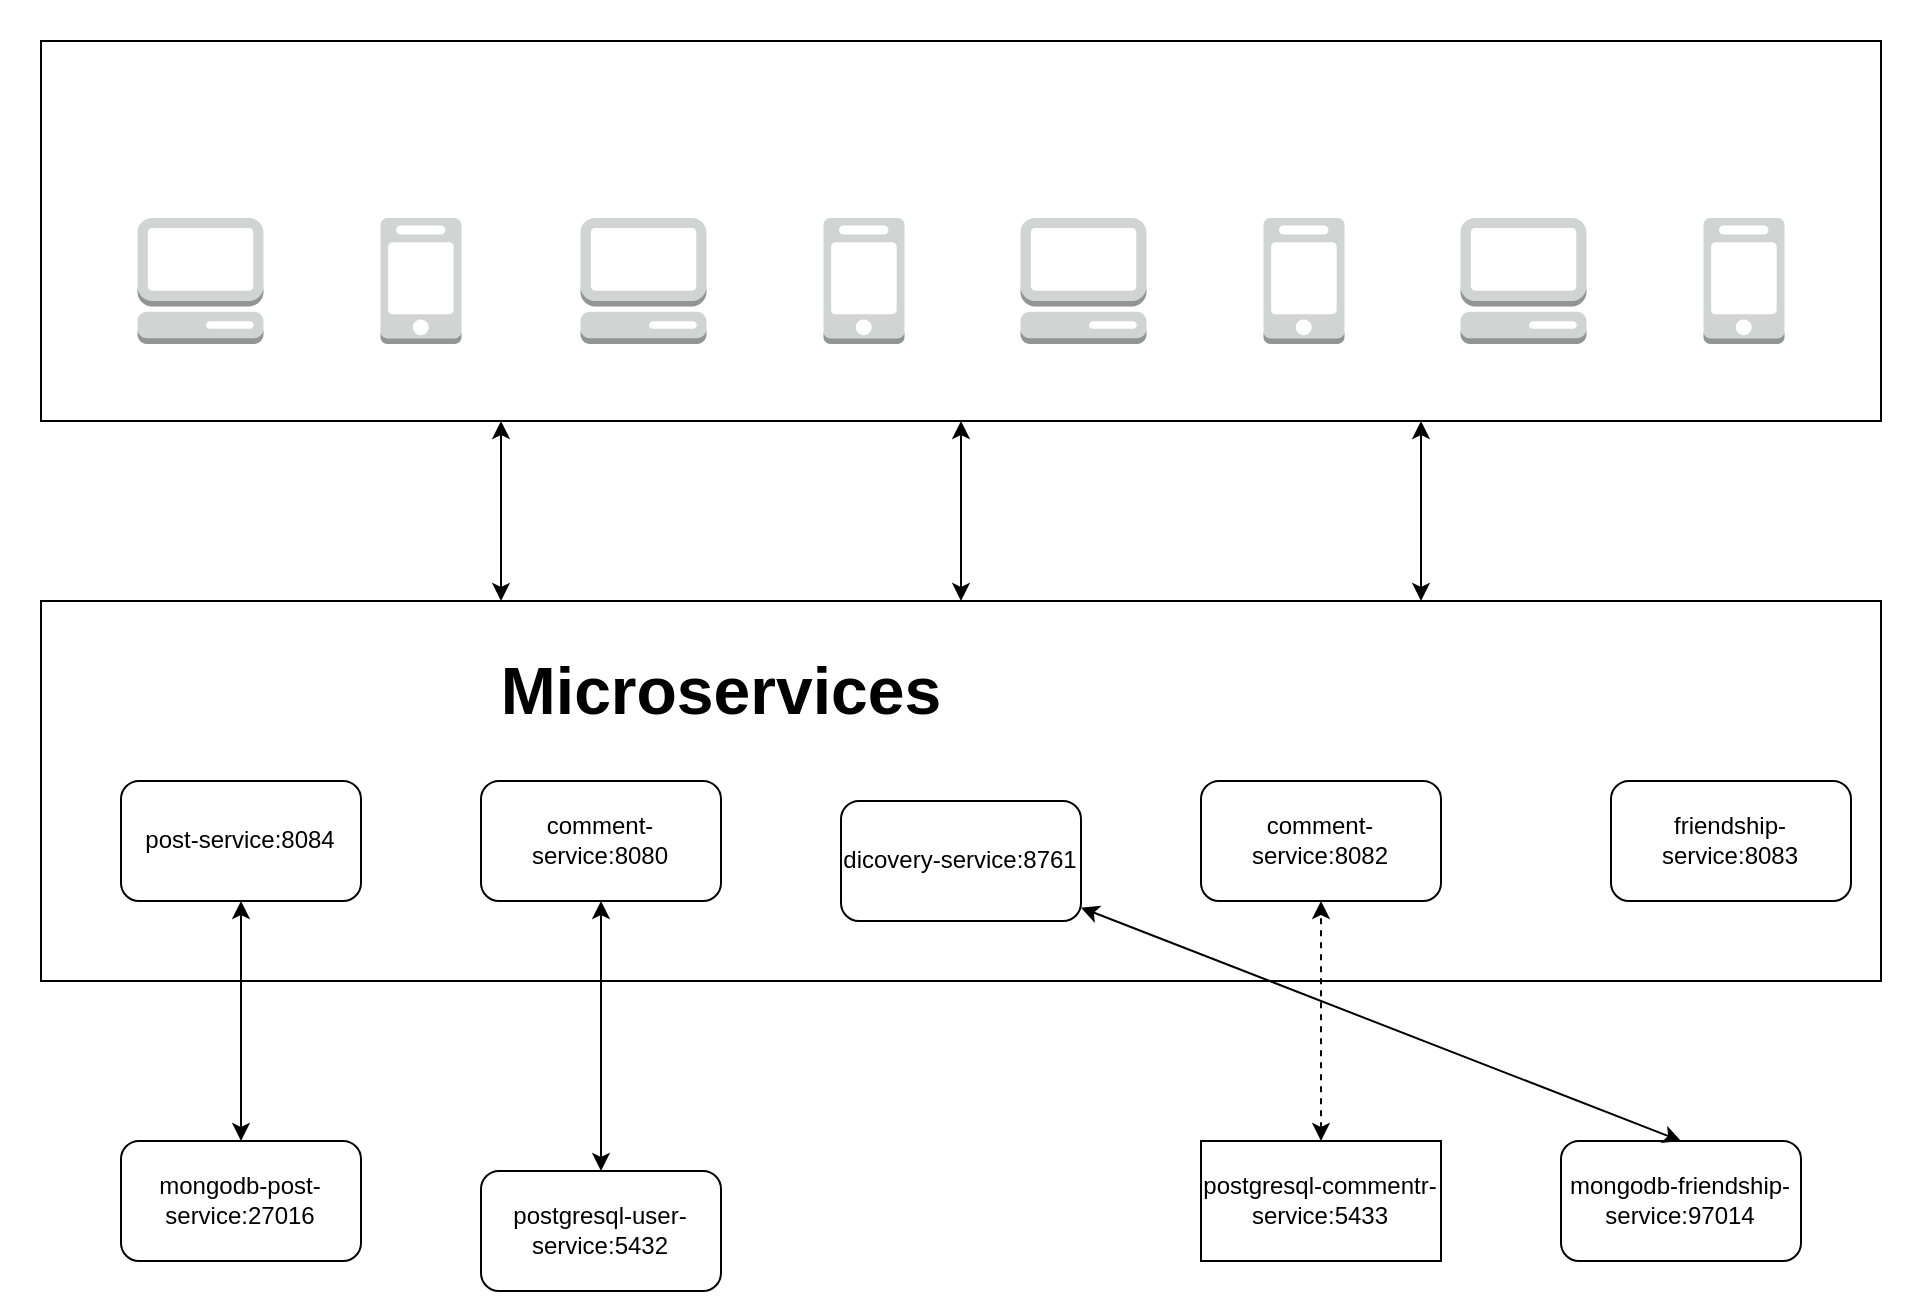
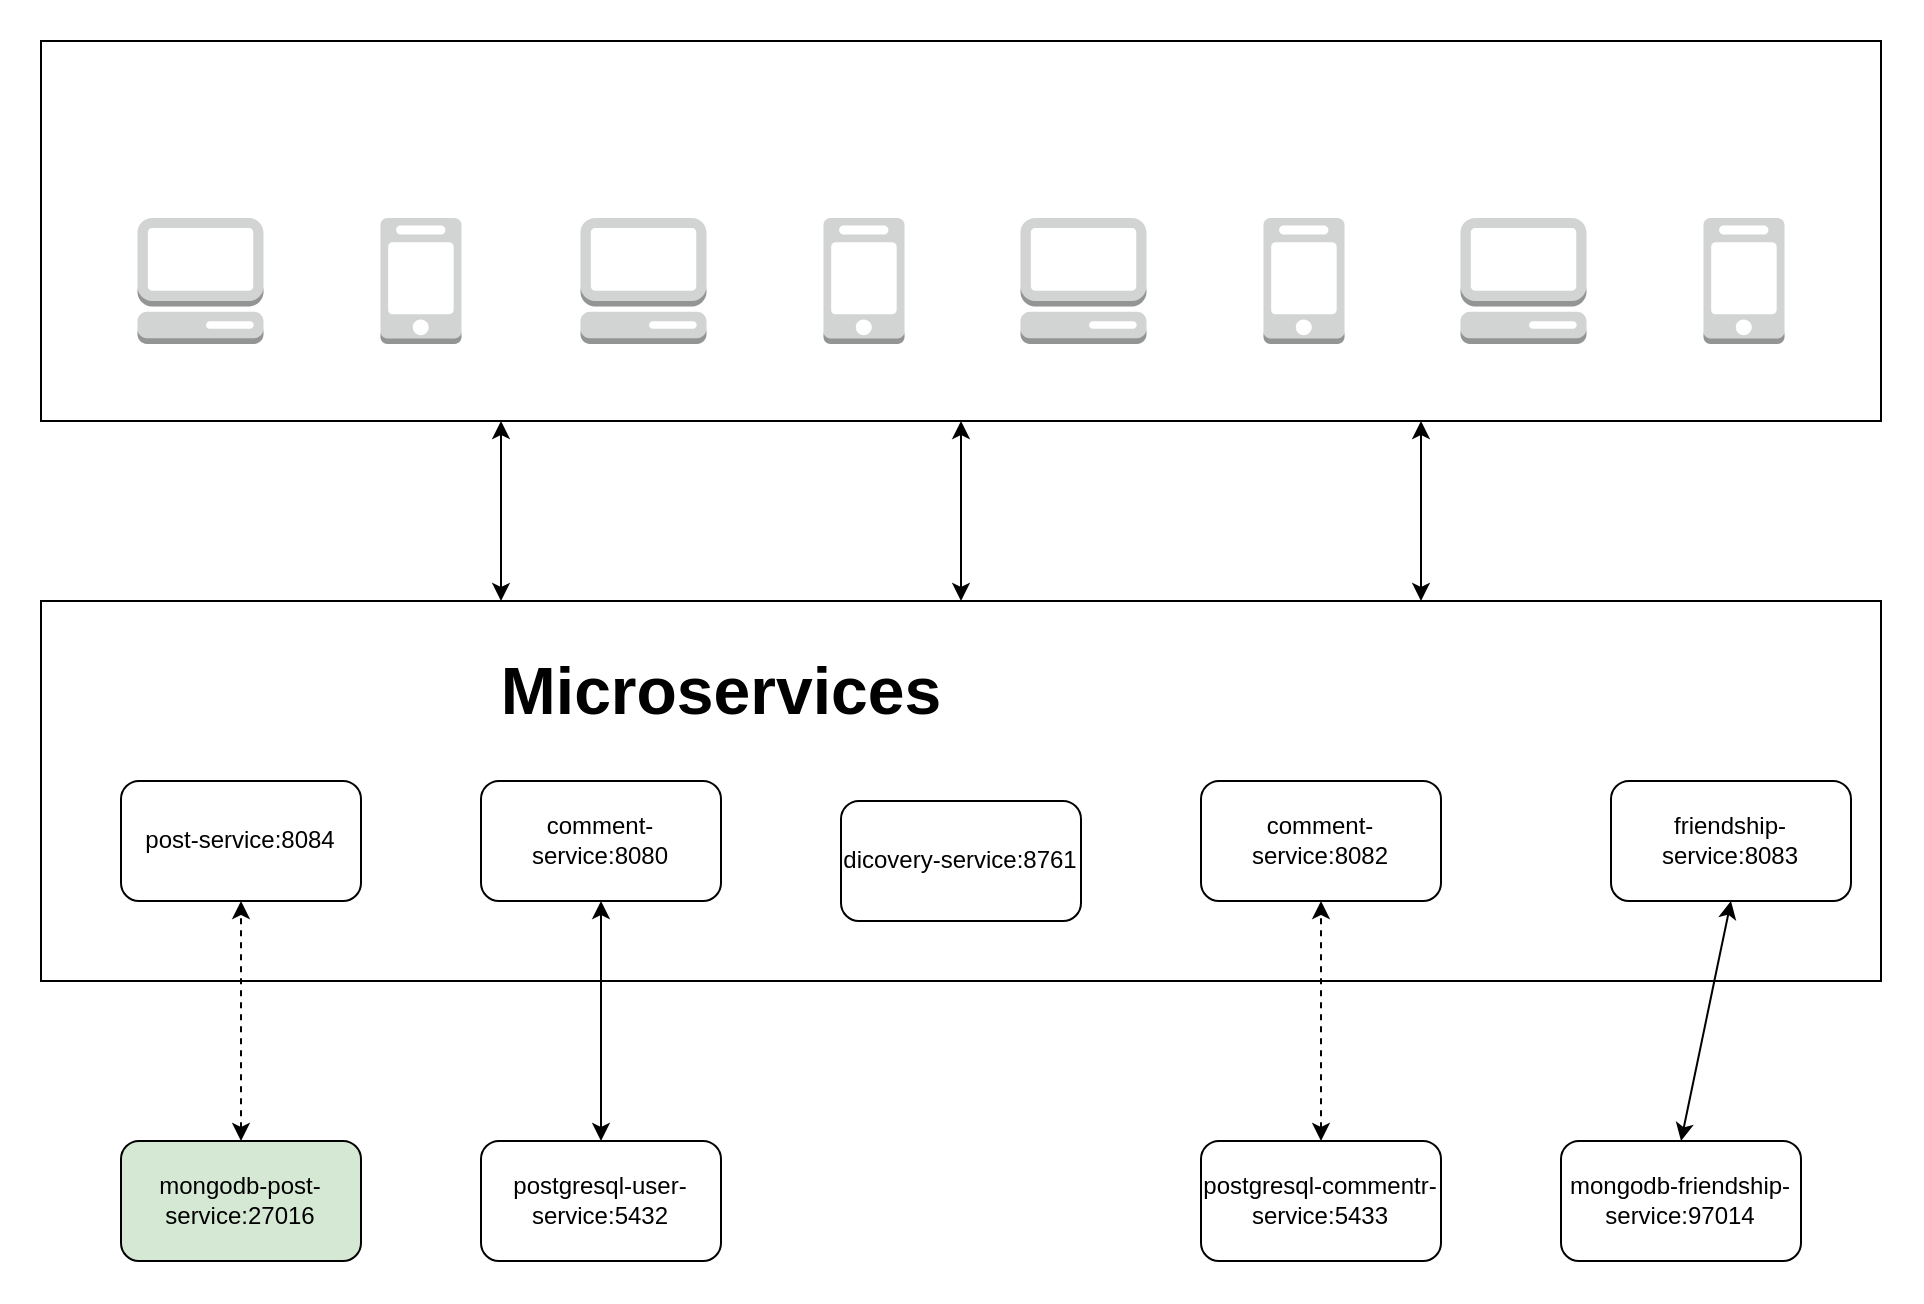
(241, 1019) -> (241, 1019)
(1497, 1069) -> (1706, 1021)
(241, 1201) -> (241, 1201)
(1321, 1201) -> (1321, 1201)
(601, 1231) -> (601, 1201)
